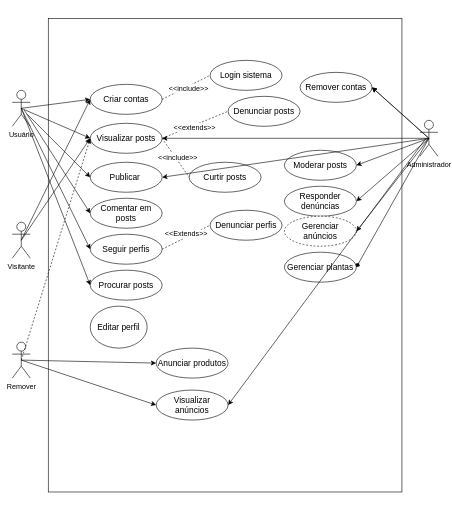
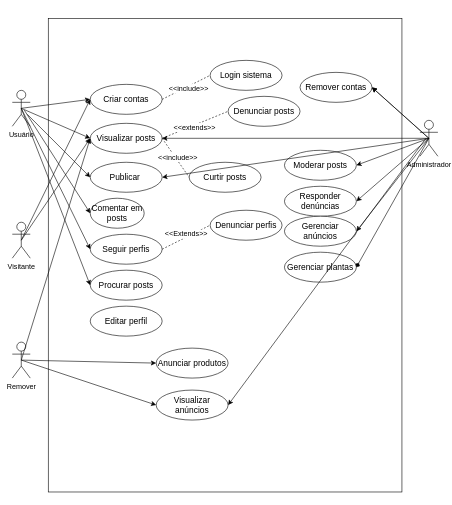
(126, 213) -> (117, 213)
(321, 231) -> (321, 231)
(56, 249) -> (56, 249)
(119, 327) -> (126, 321)
